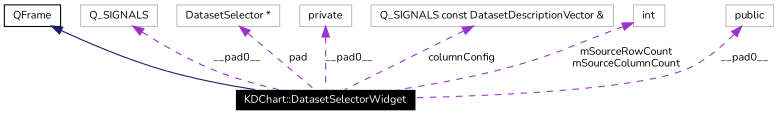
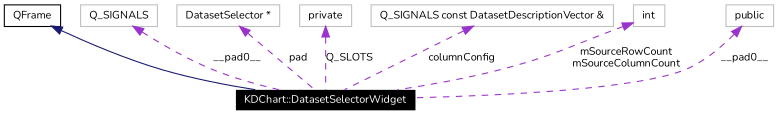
(349, 58) -> (349, 58)
